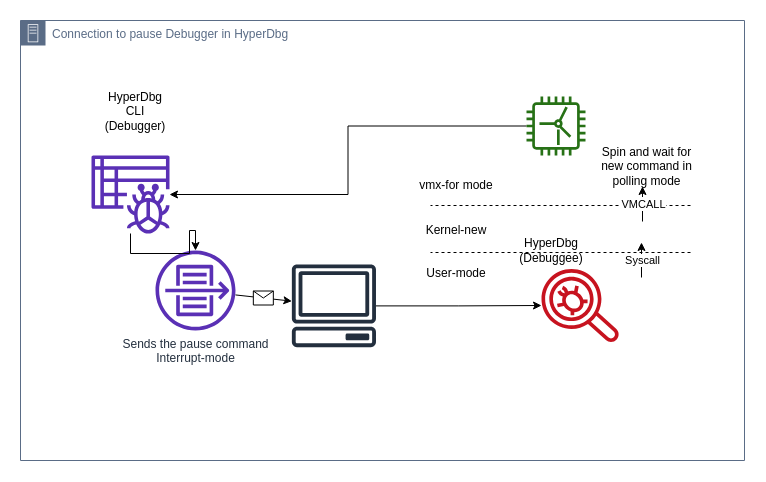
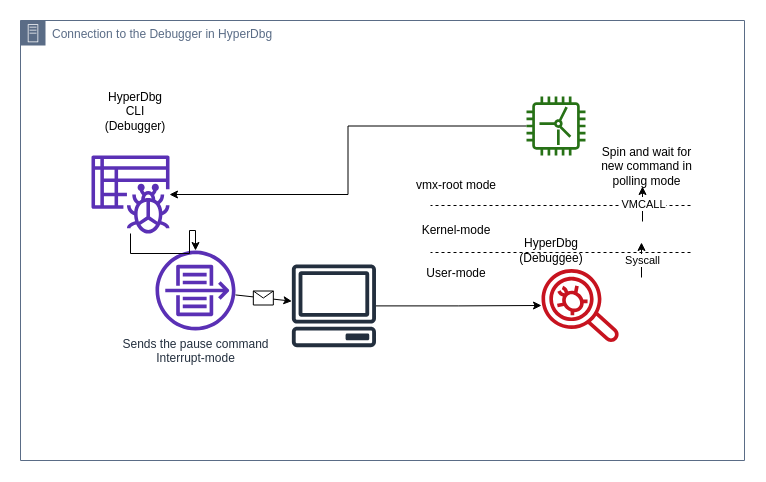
(176, 35) -> (169, 35)
(457, 186) -> (457, 186)
(457, 231) -> (457, 231)
